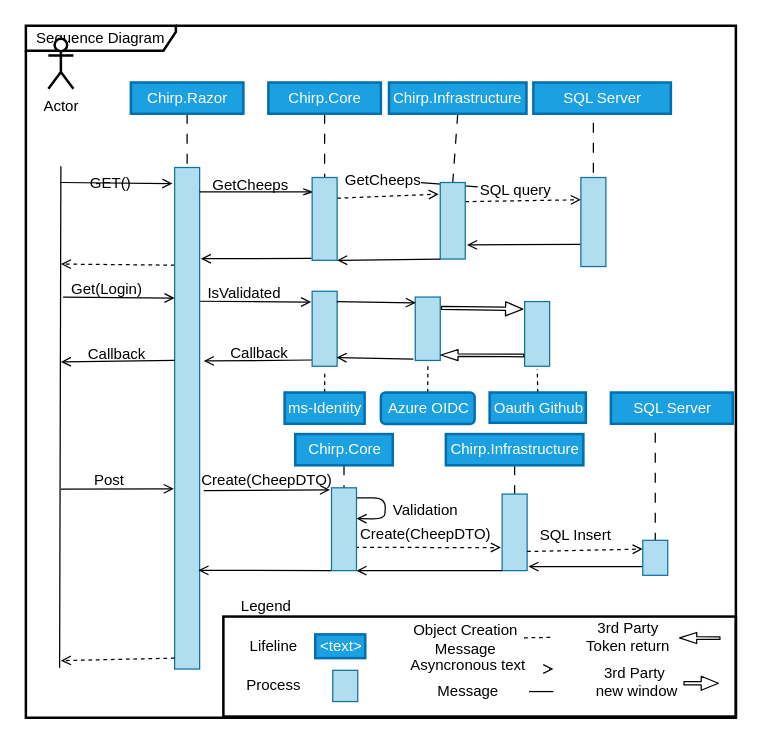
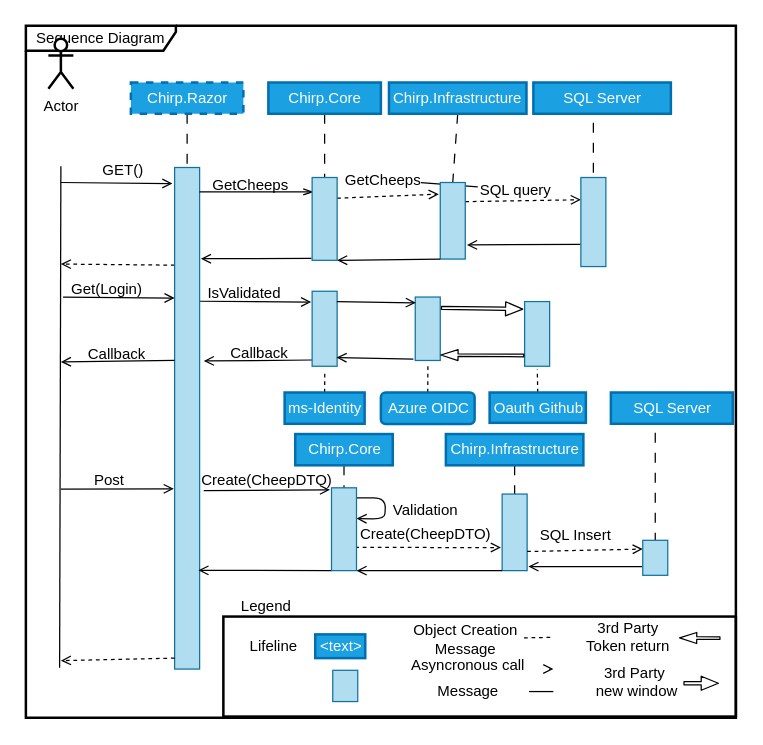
(187, 98) -> (187, 98)
(111, 183) -> (123, 170)
(468, 666) -> (468, 666)
(274, 686) -> none
